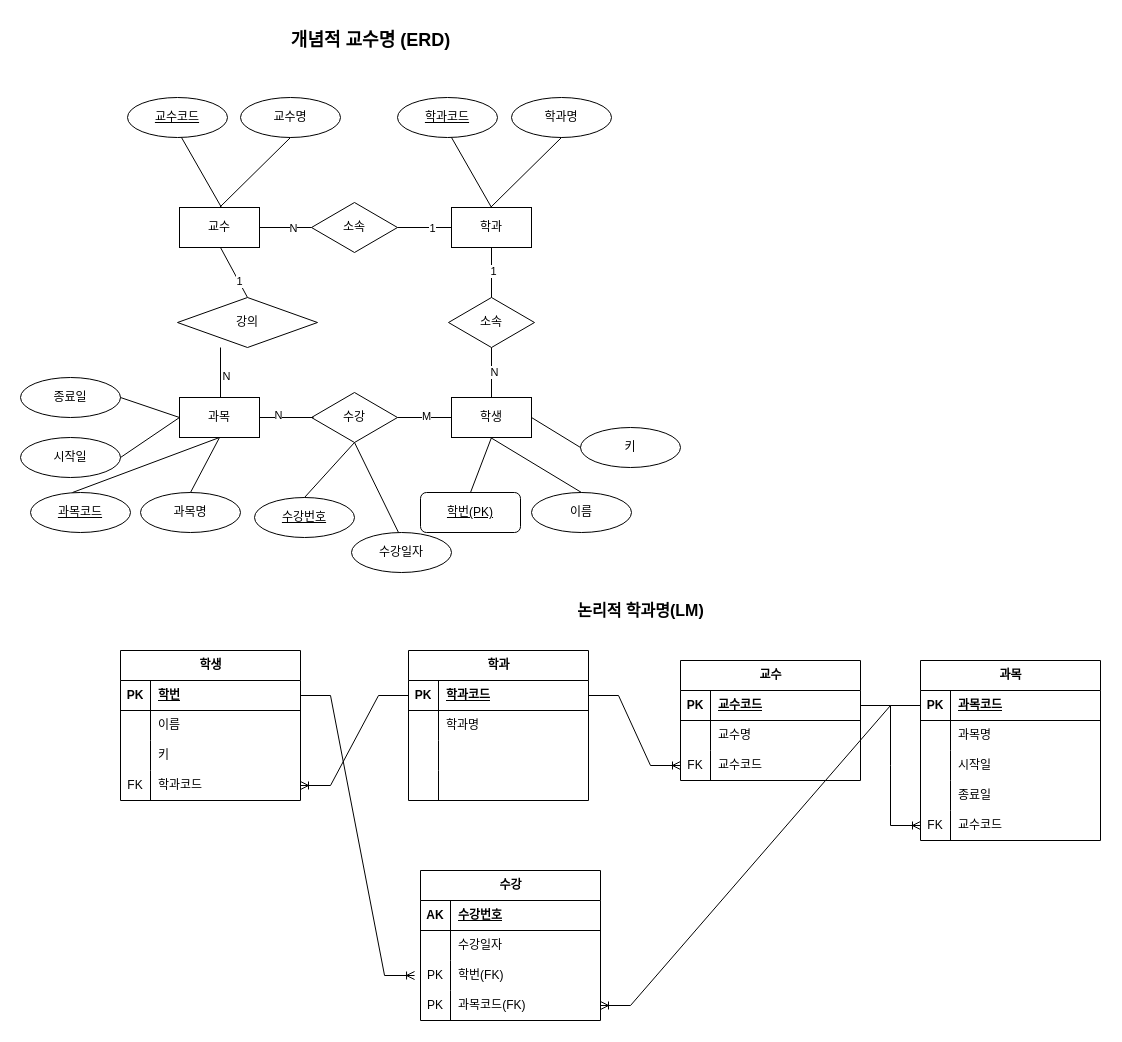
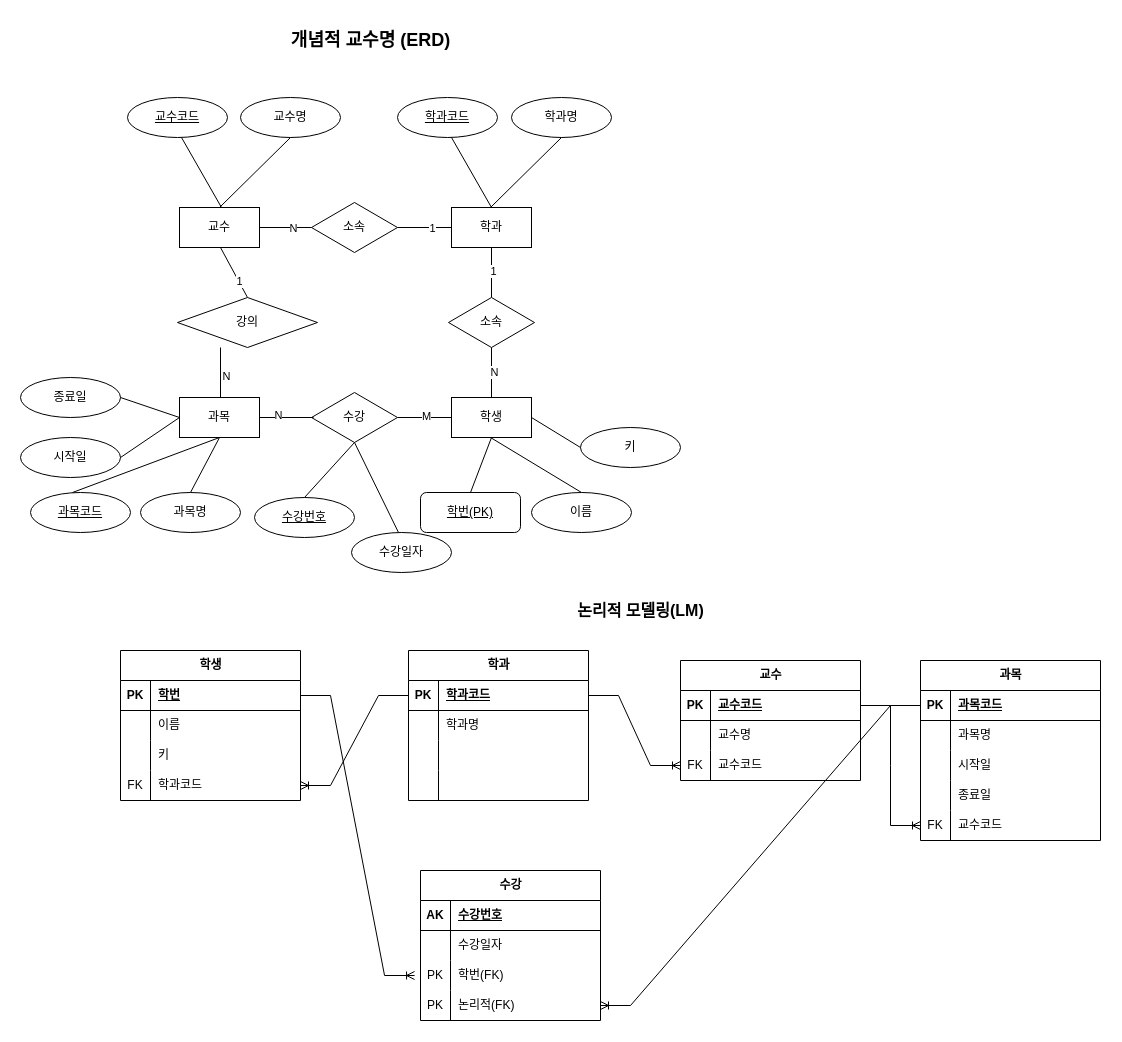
(641, 611) -> (641, 611)
(496, 1006) -> (490, 1006)
